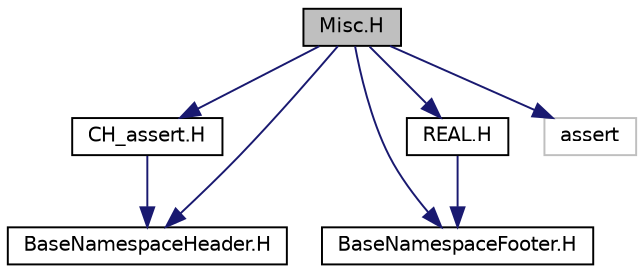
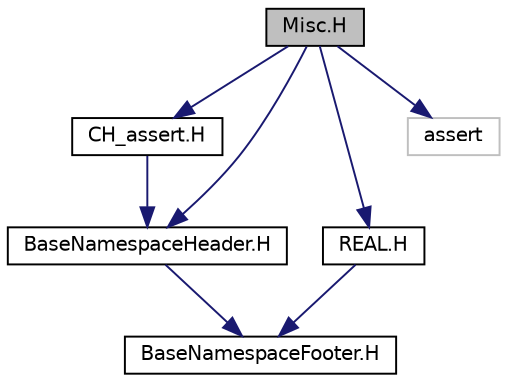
(380, 135) -> (197, 294)
